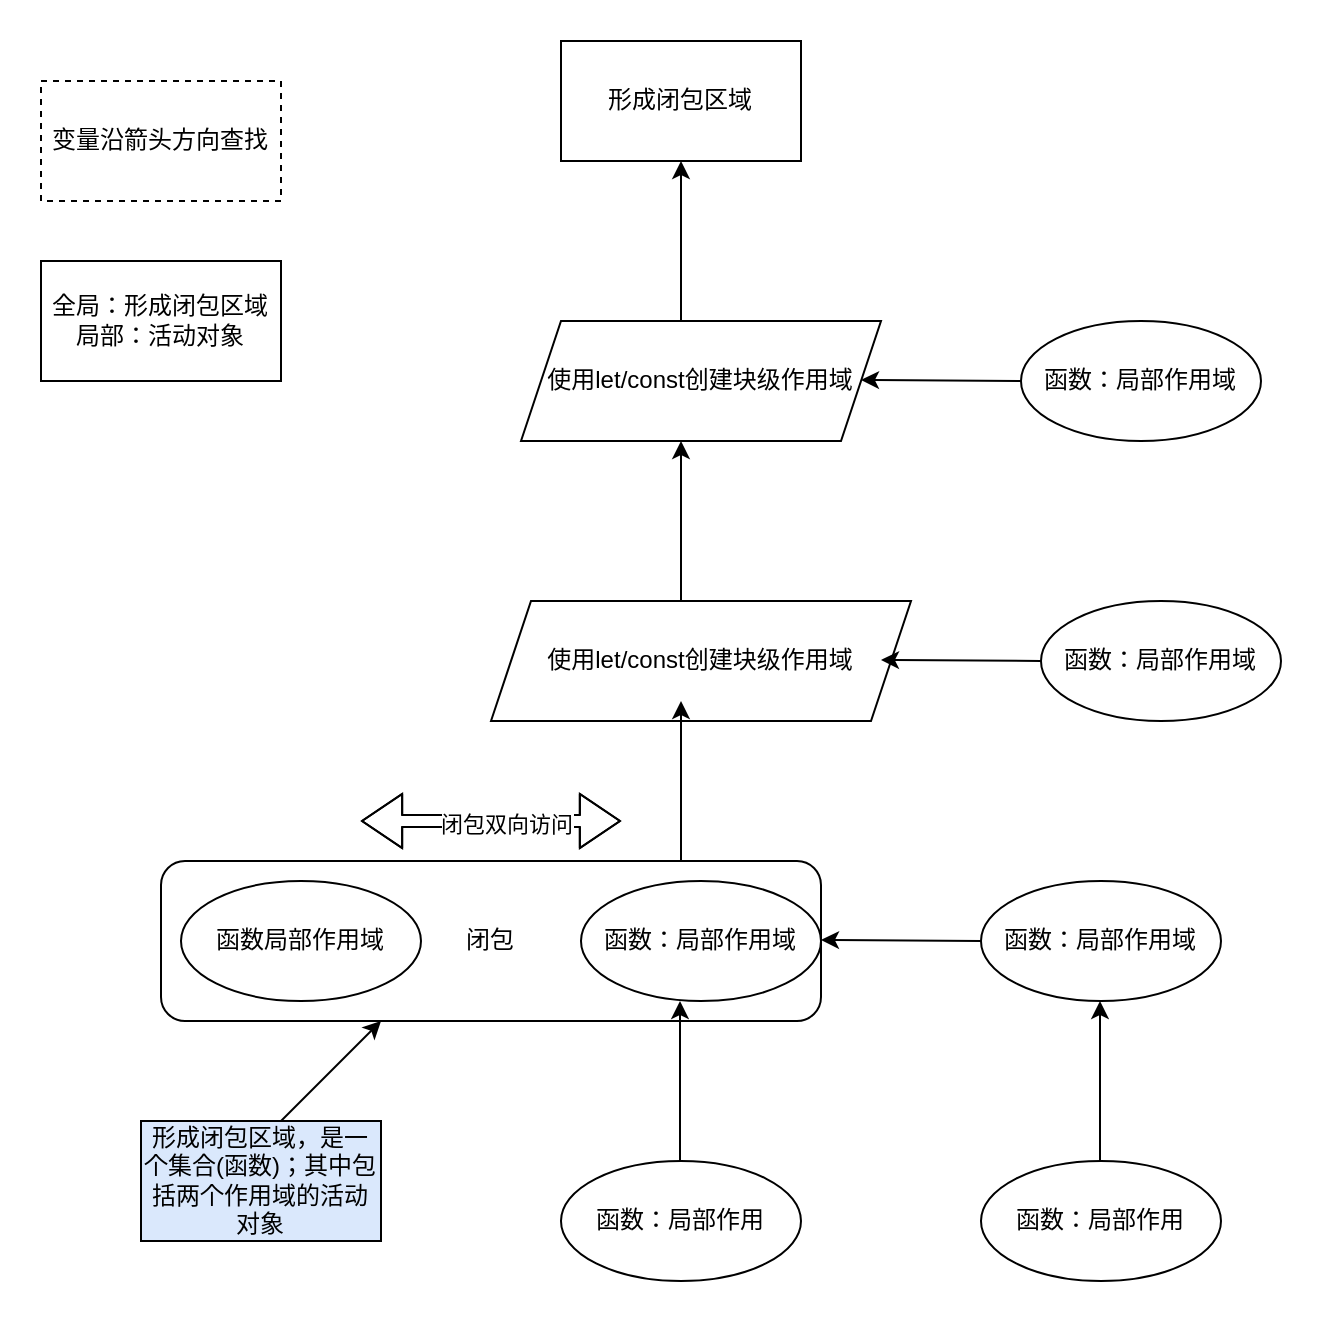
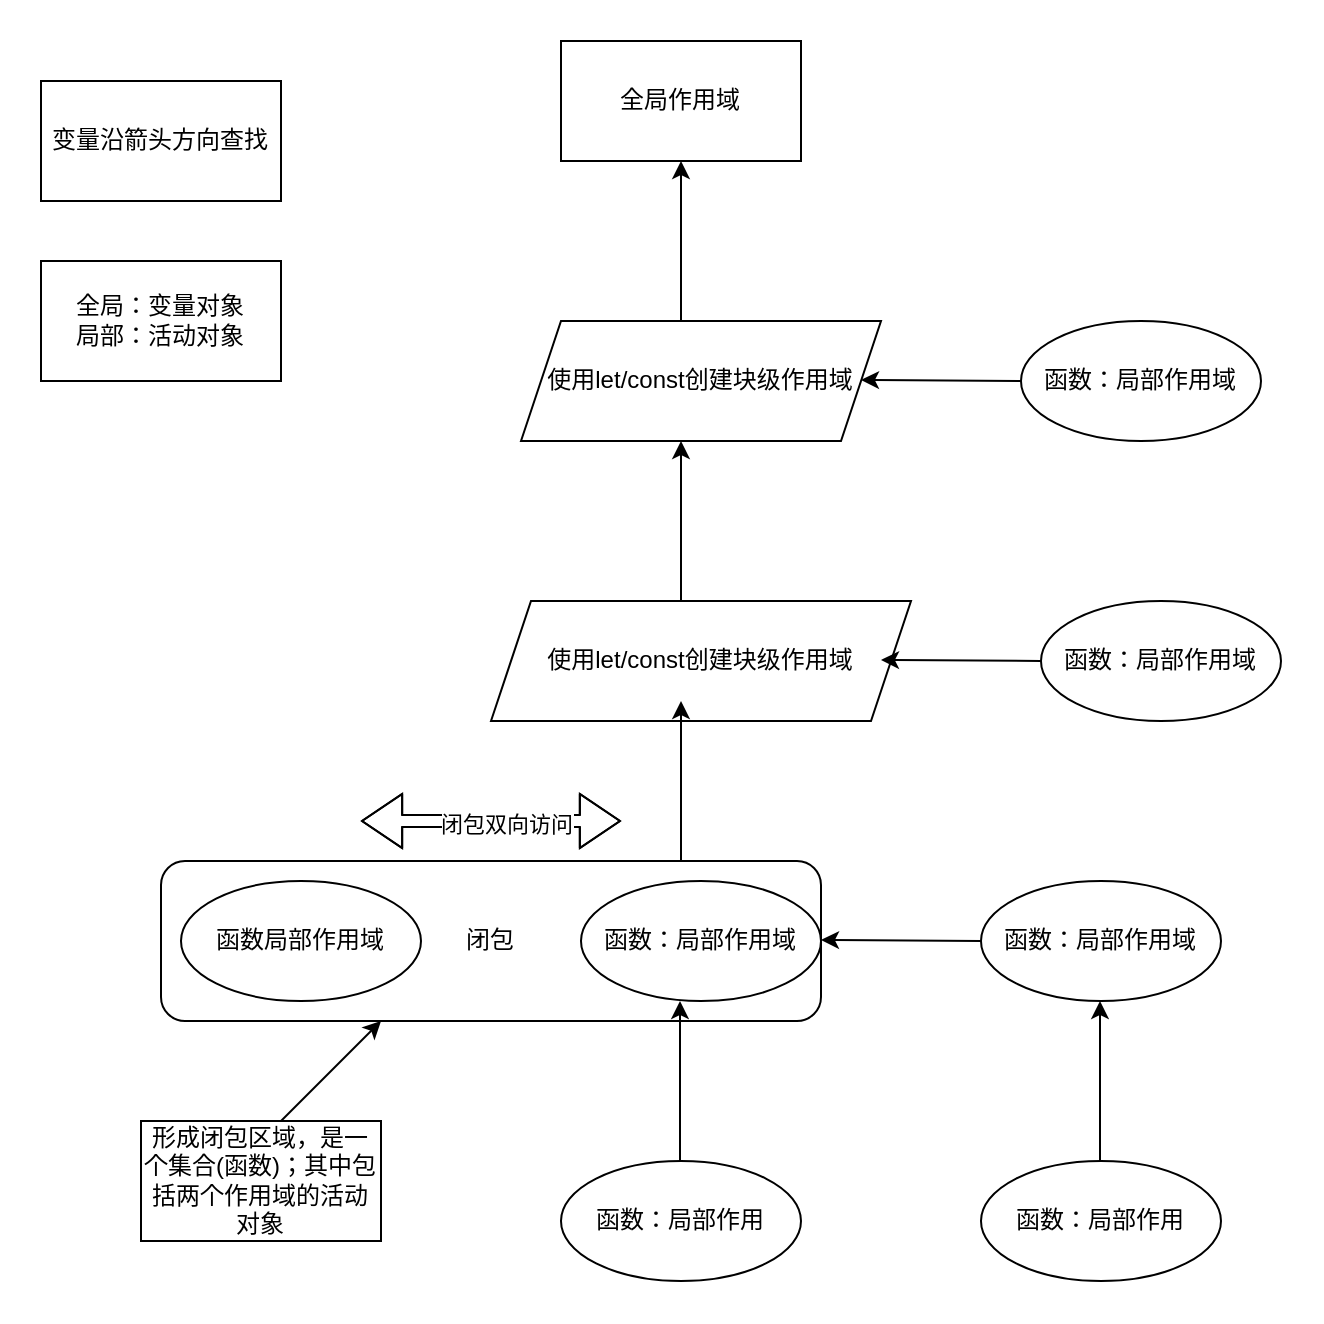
(681, 101) -> (681, 101)
(161, 141) -> (161, 141)
(161, 321) -> (161, 321)
(261, 1181) -> (261, 1181)
